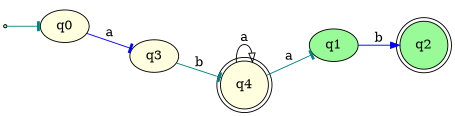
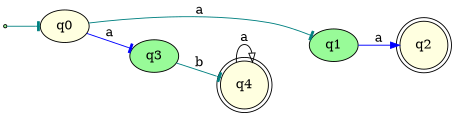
(379, 38) -> (379, 38)
(424, 45) -> (424, 45)
(154, 56) -> (154, 56)
(288, 66) -> (200, 17)
